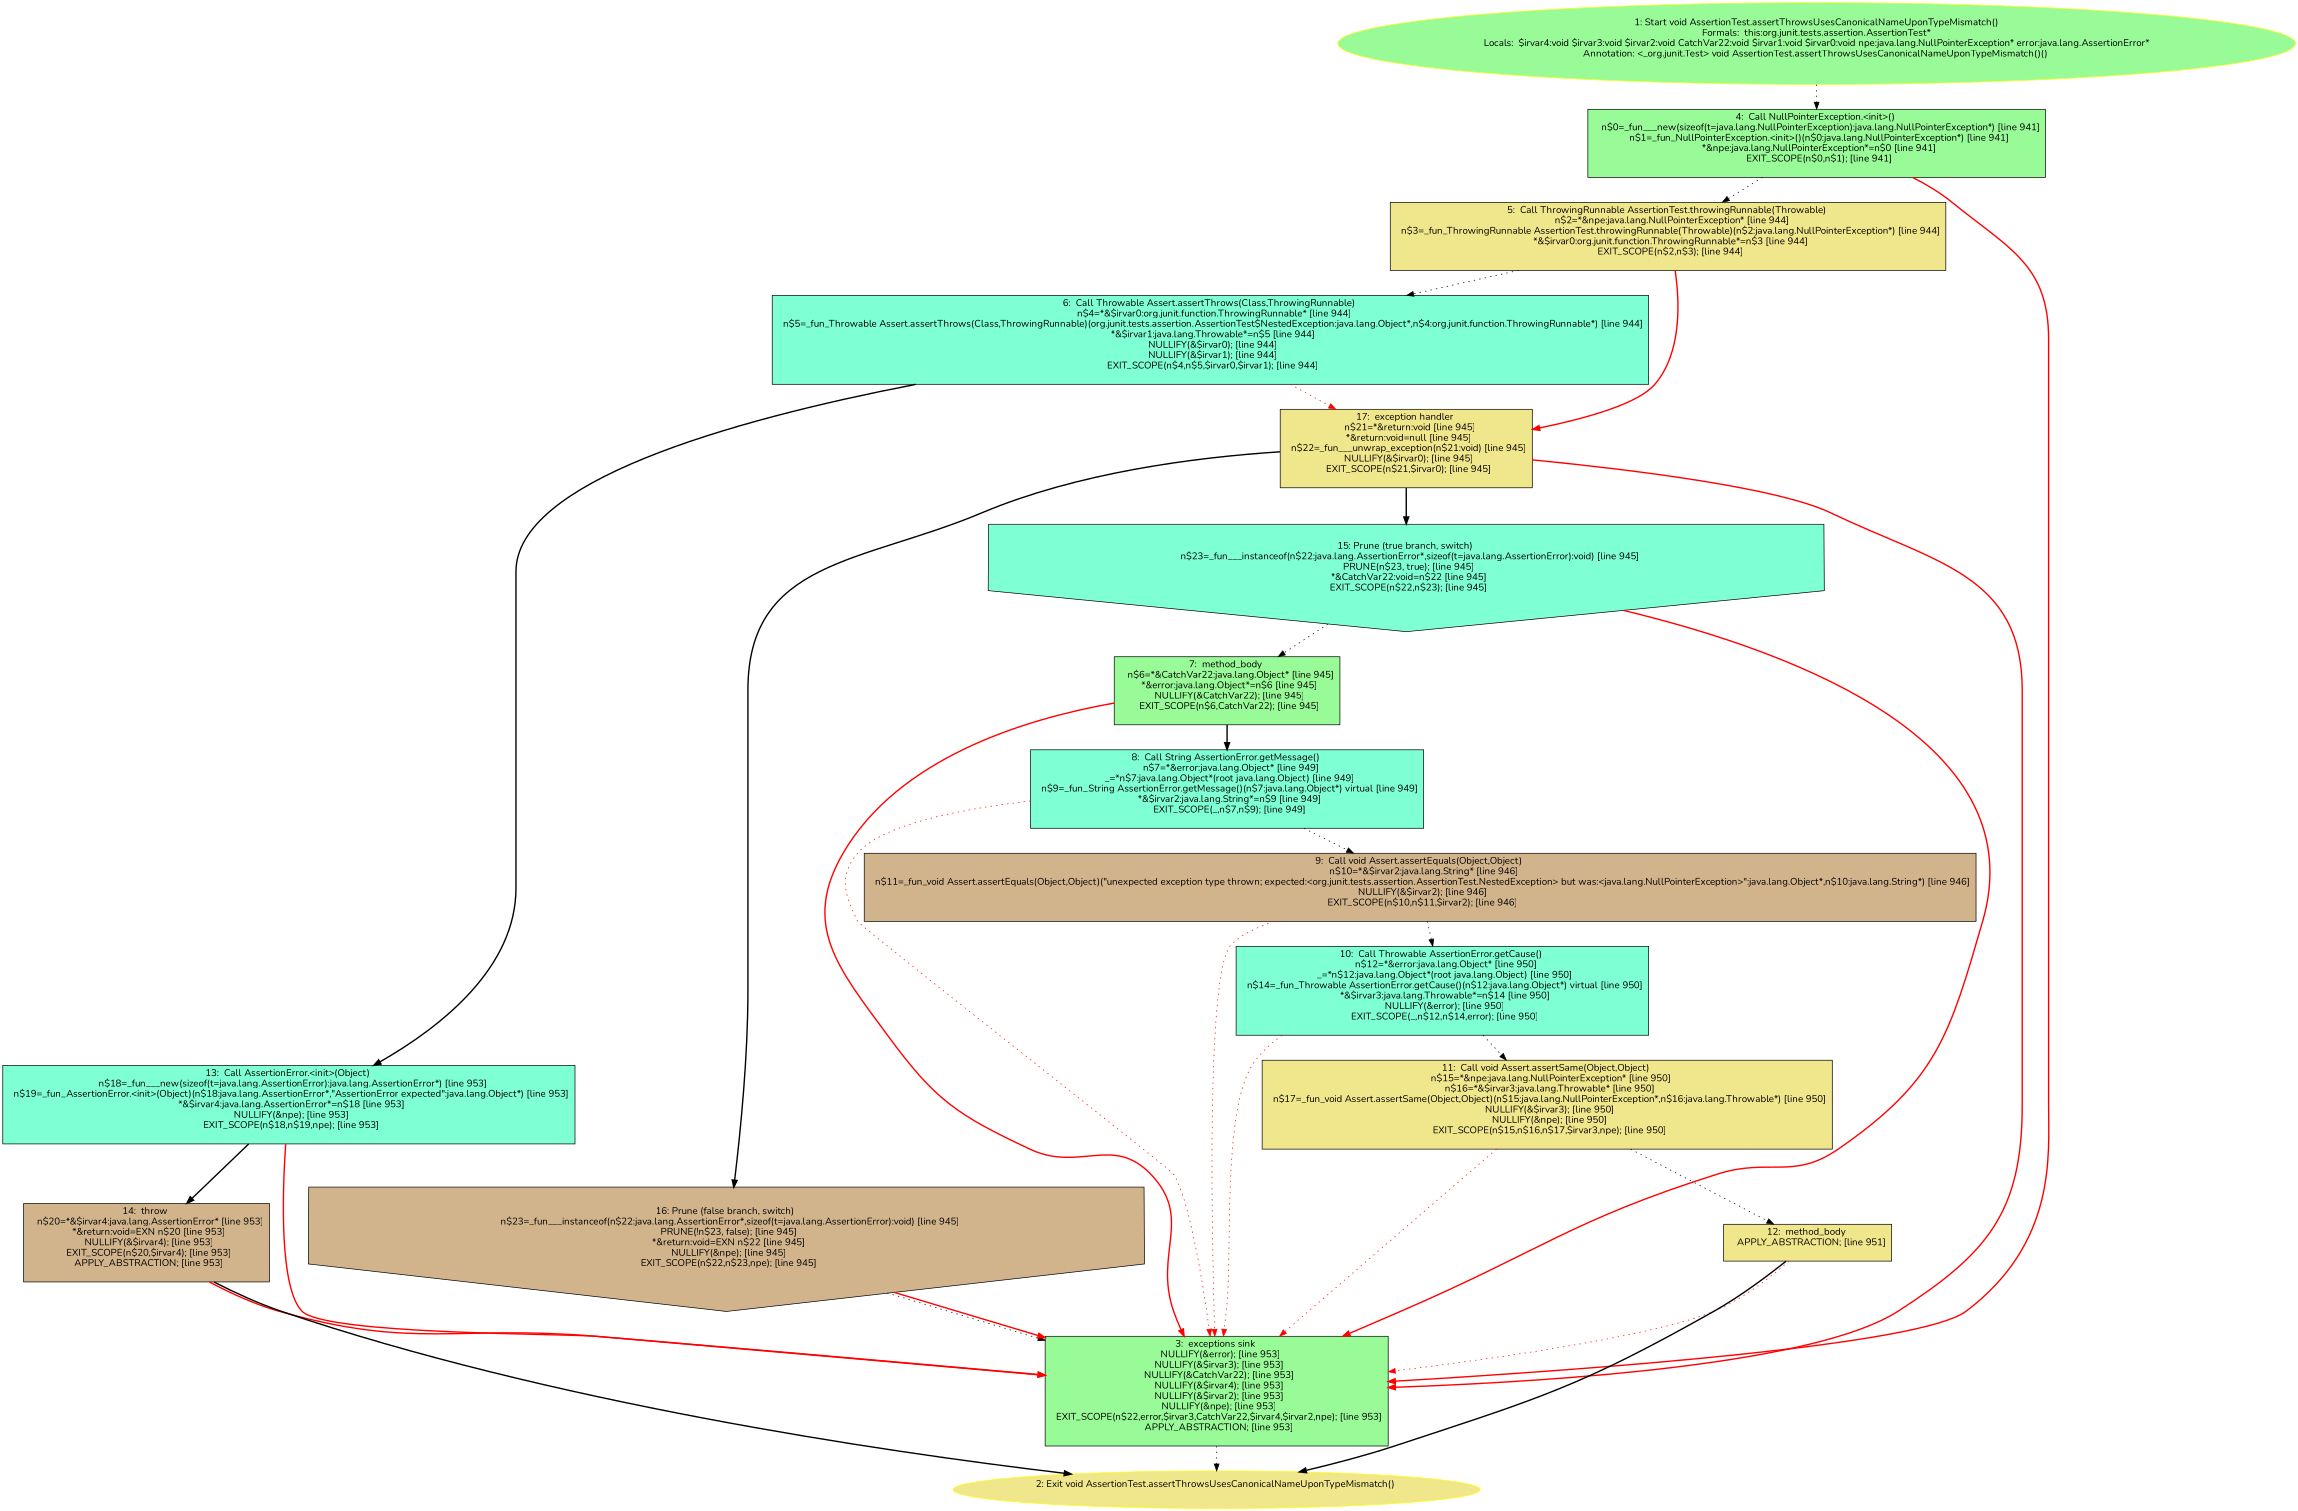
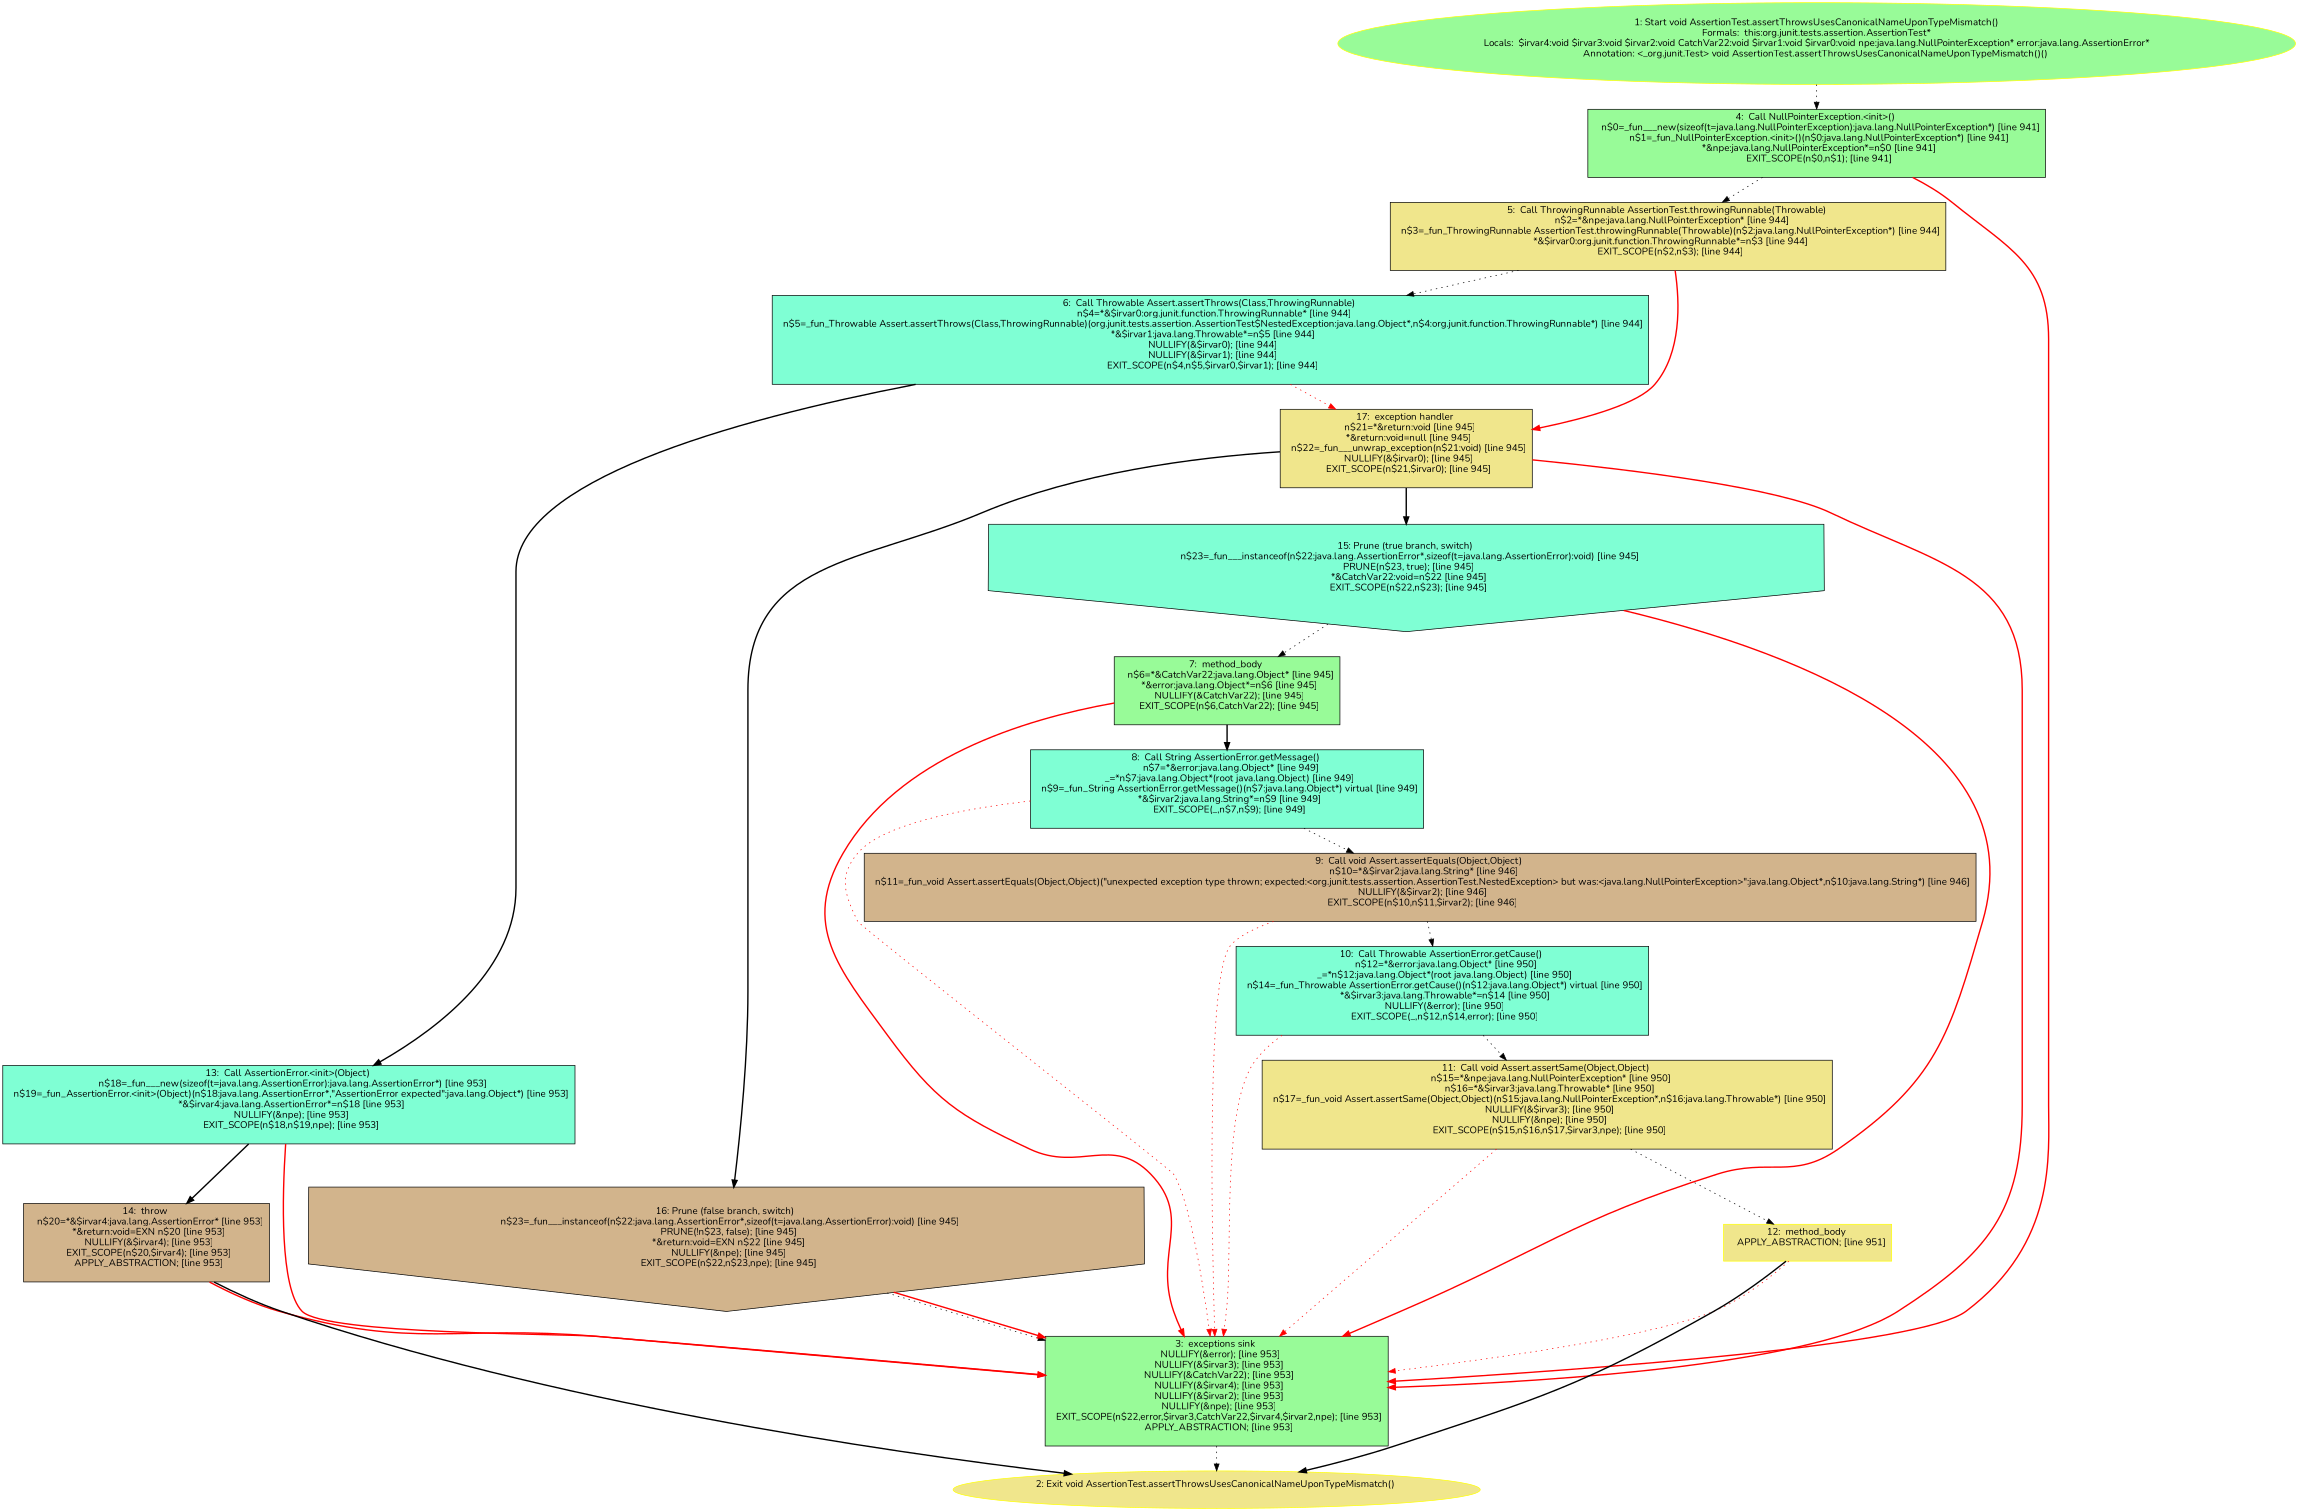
(1808, 1243) -> (1808, 1243)
